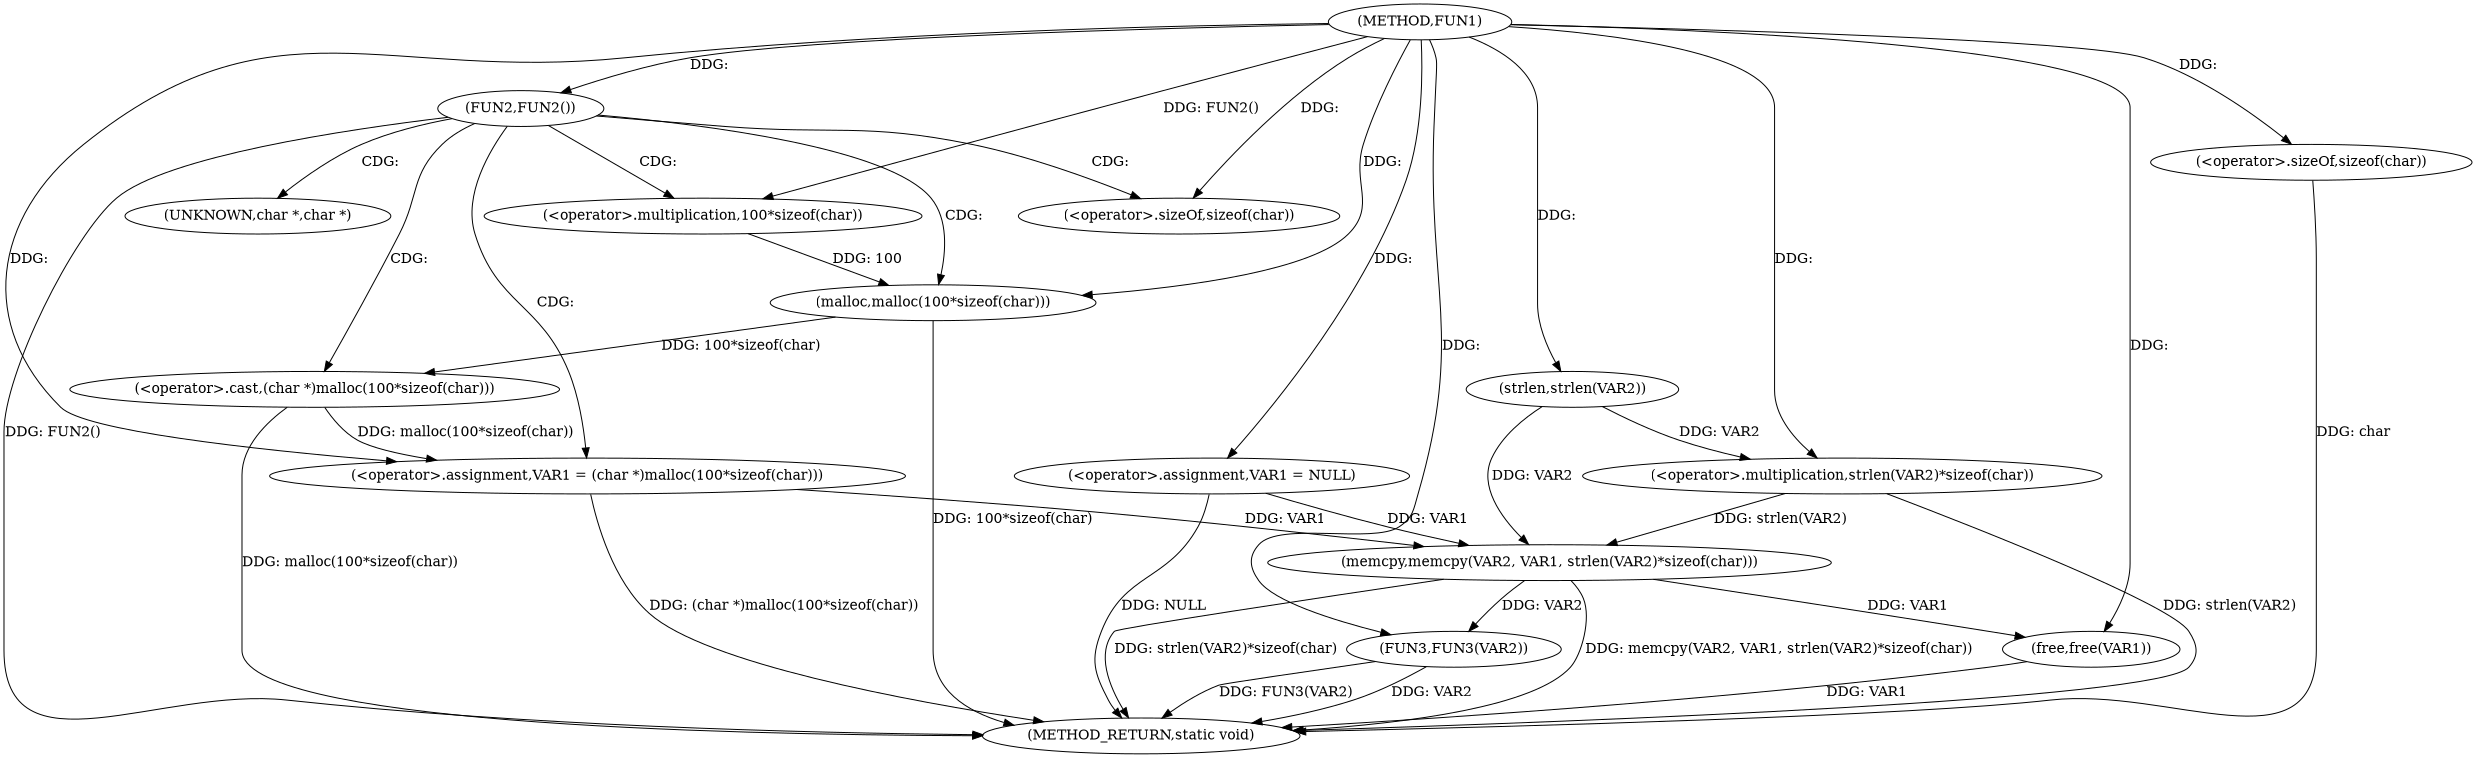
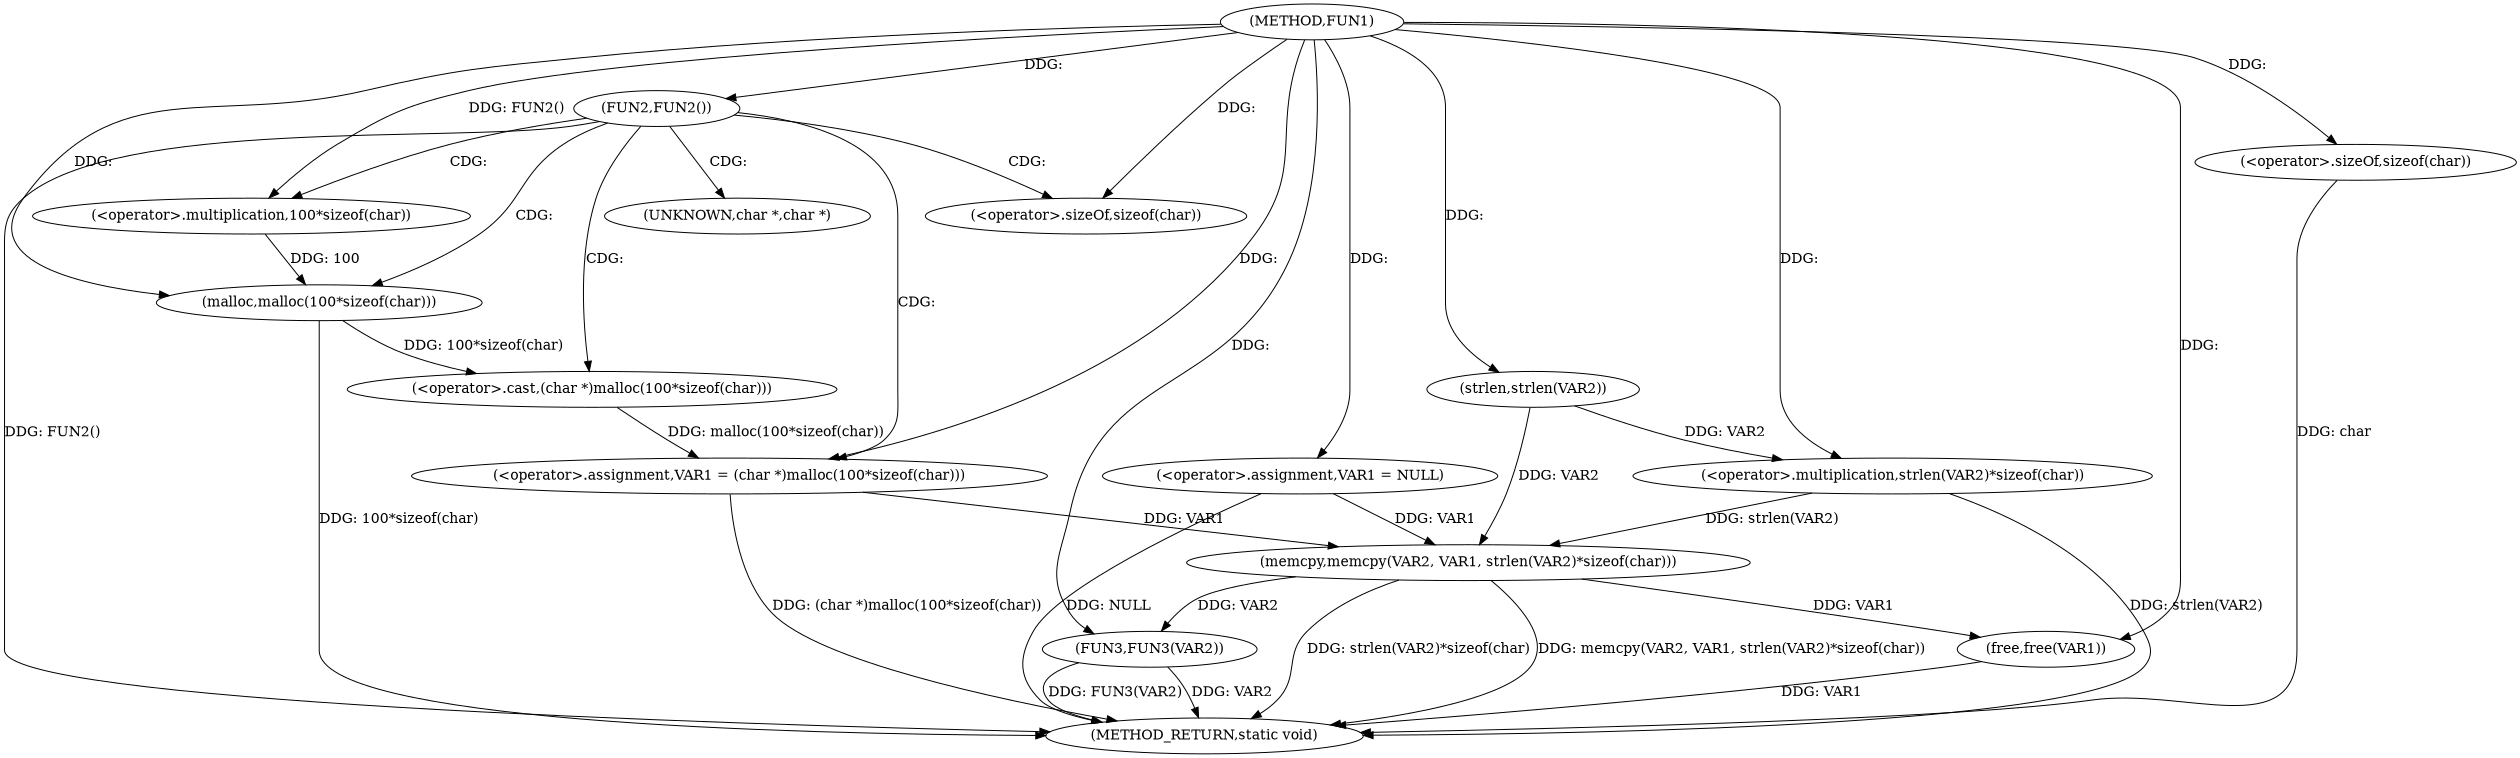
(345, 699) -> none
